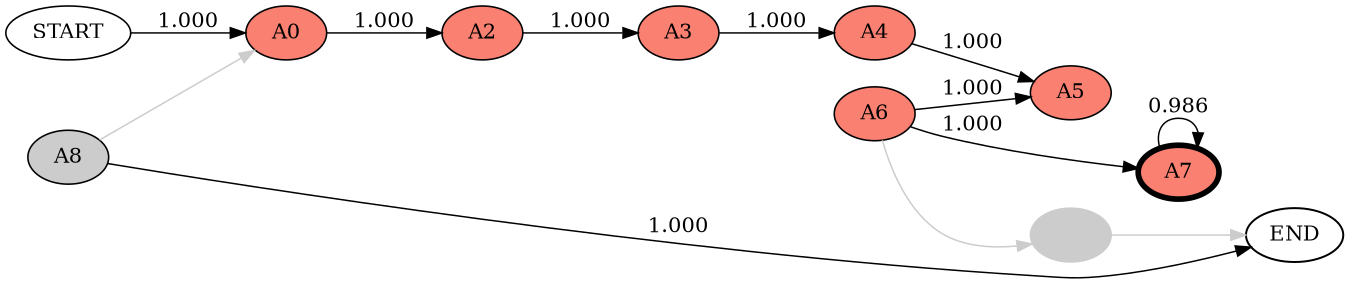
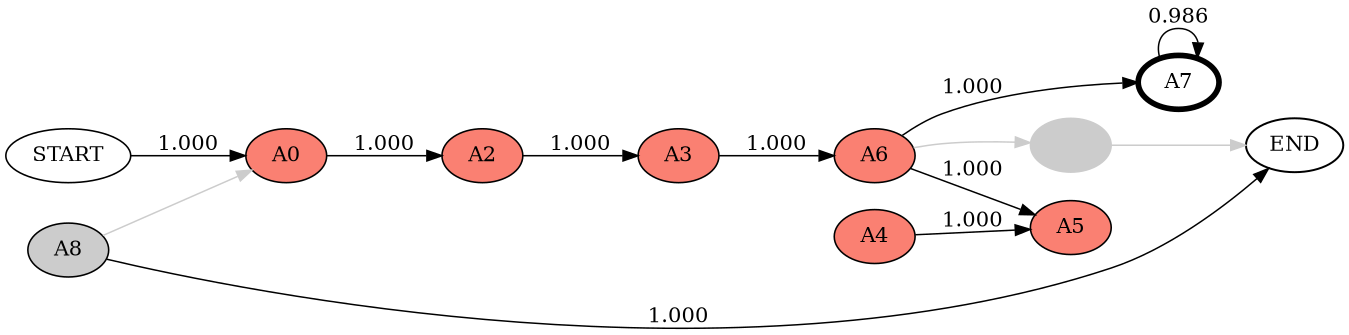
(769, 33) -> (769, 156)
(1179, 172) -> (1179, 82)
